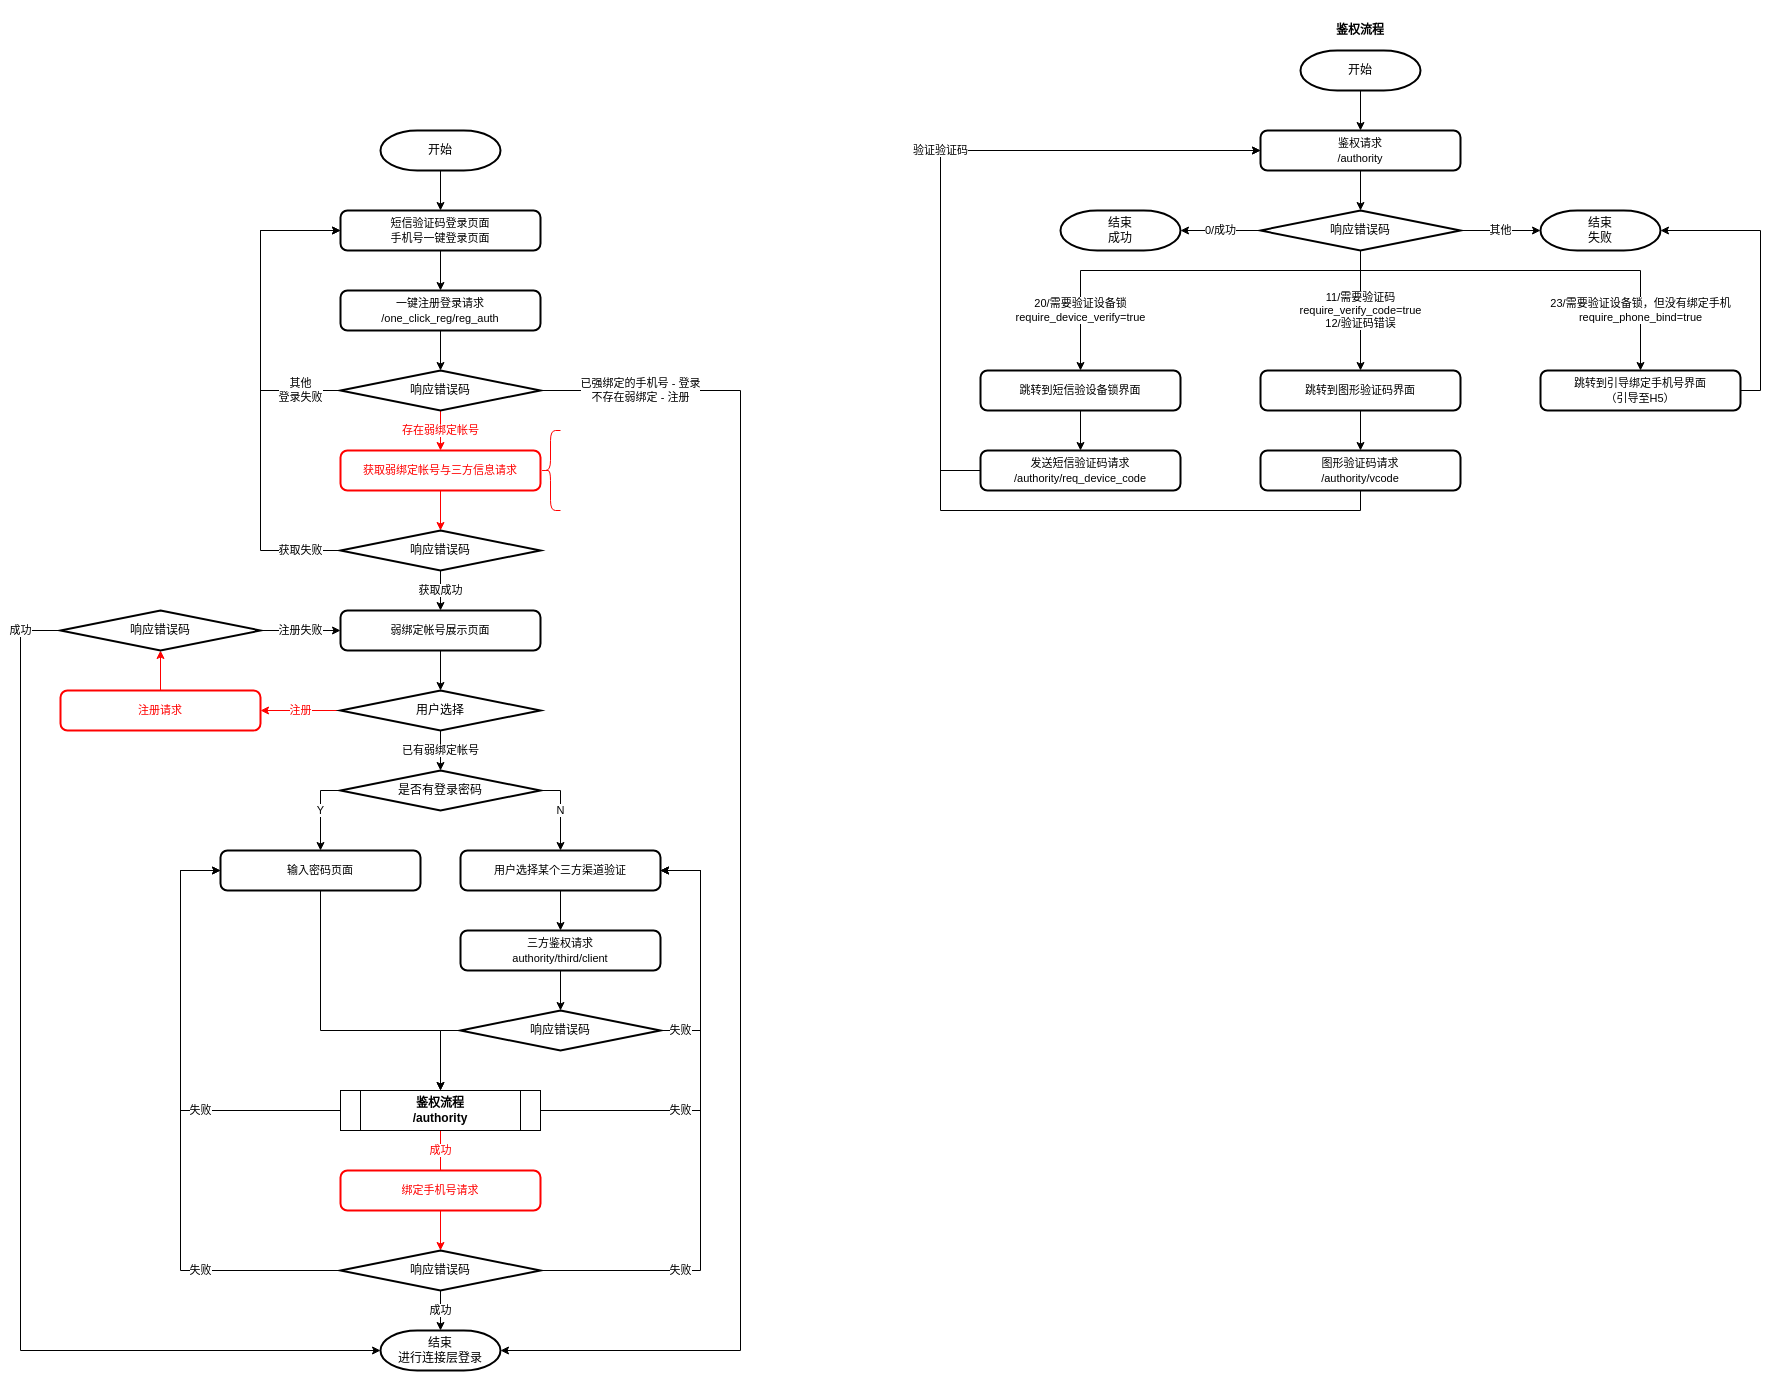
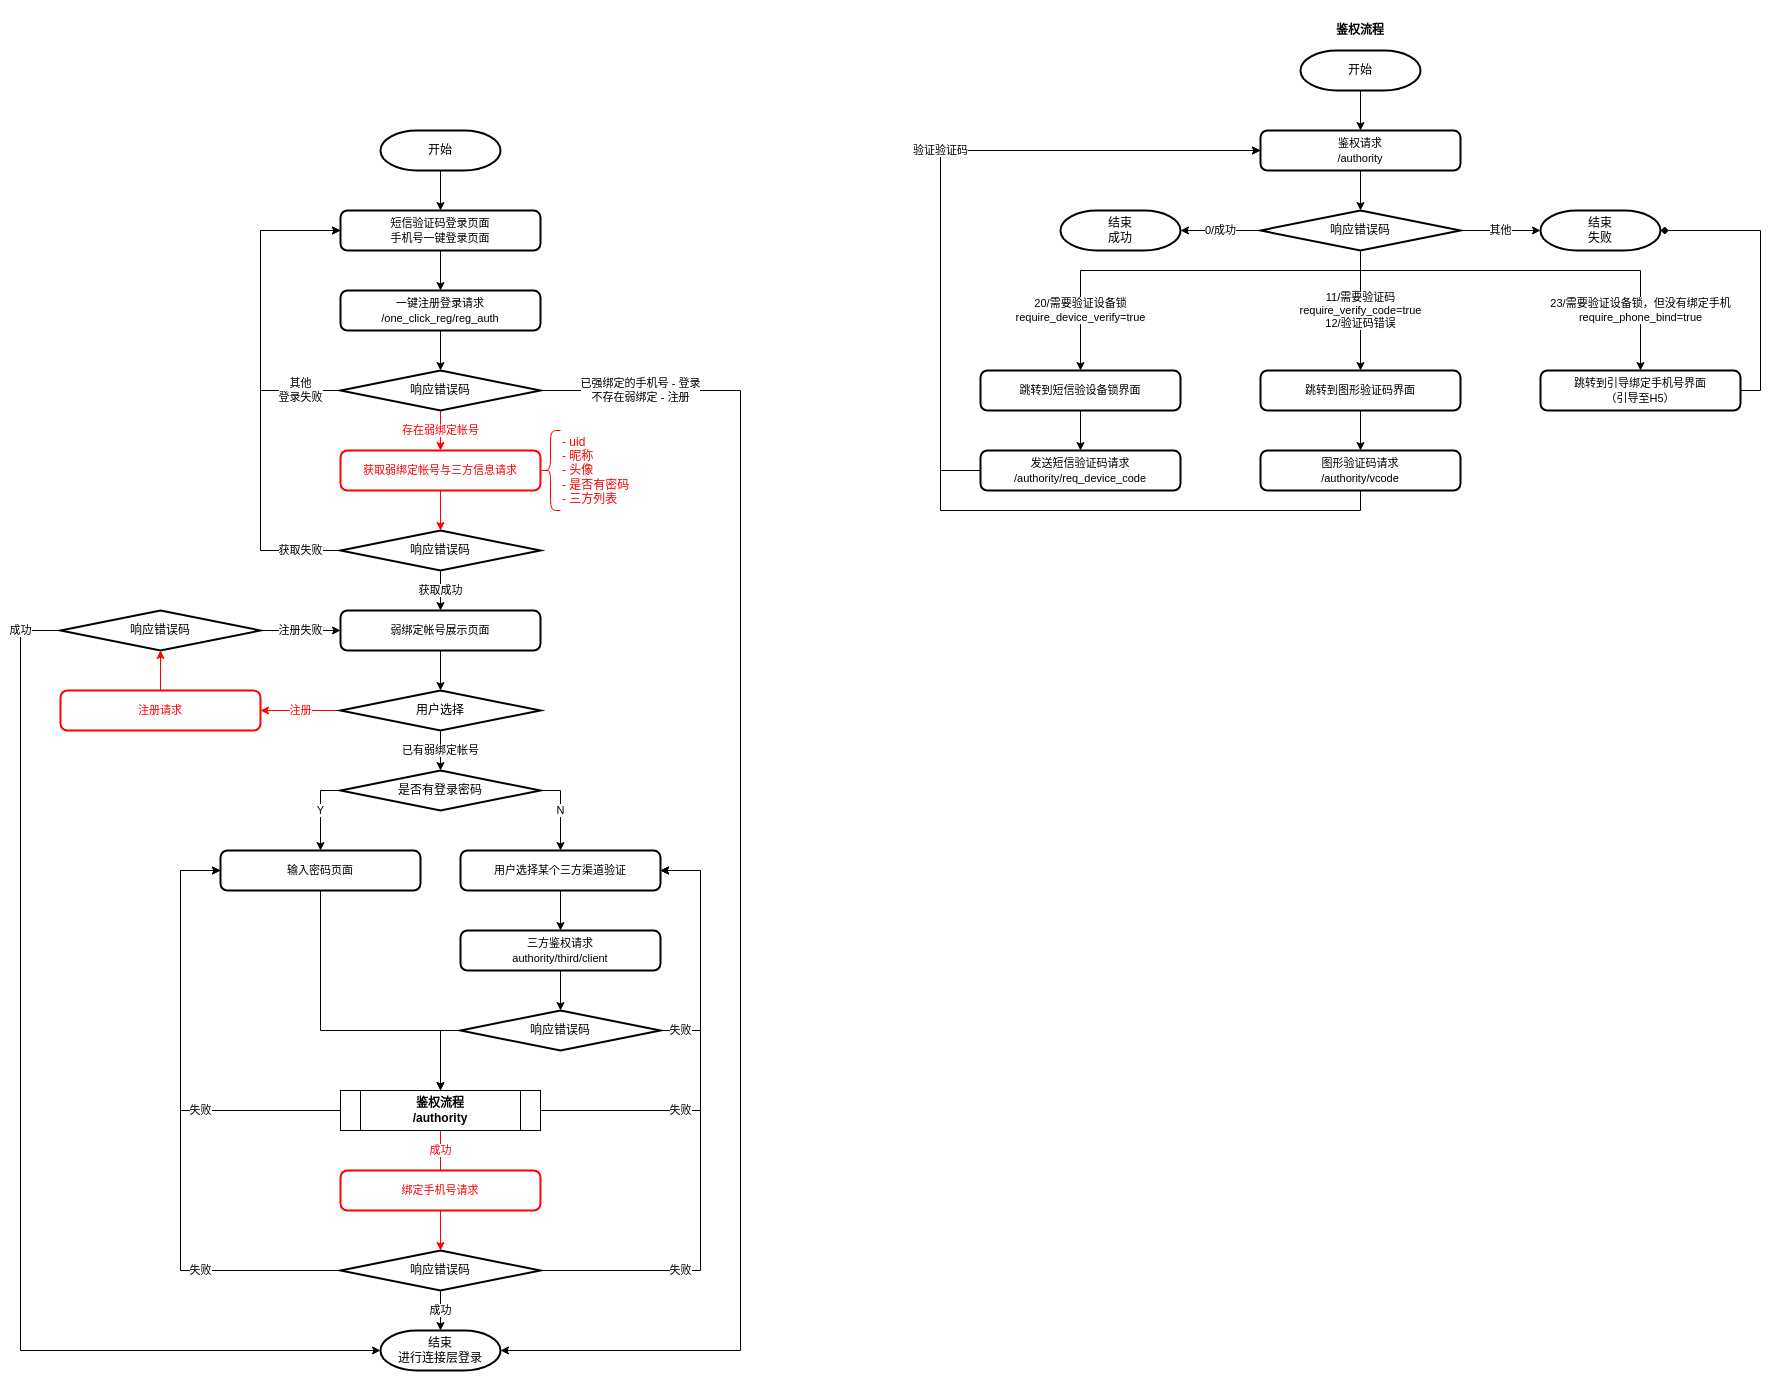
(1668, 231) -> (1669, 231)
none -> (611, 471)
